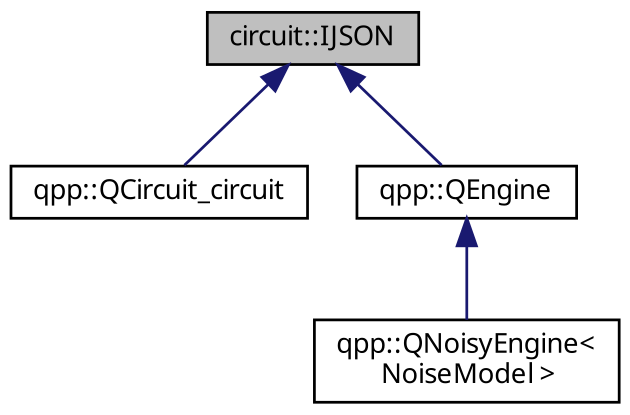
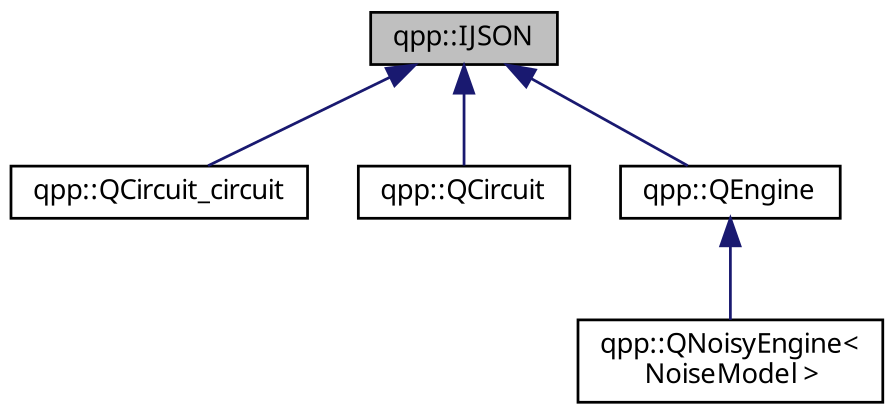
(313, 38) -> (464, 38)
none -> (464, 192)
